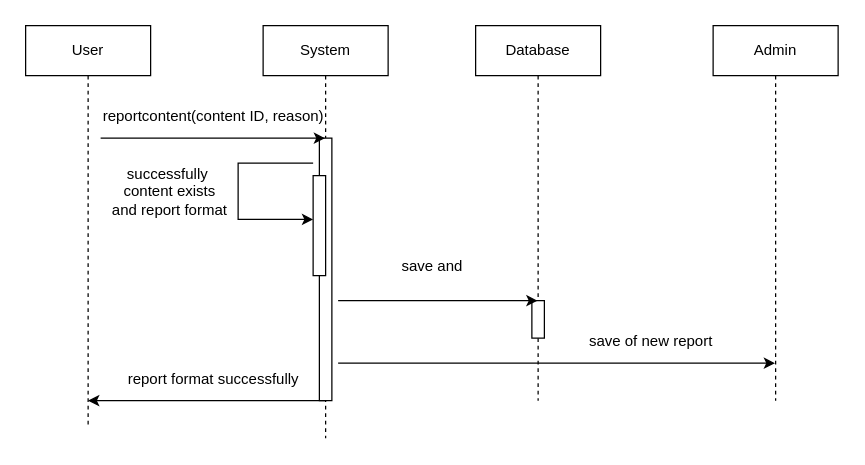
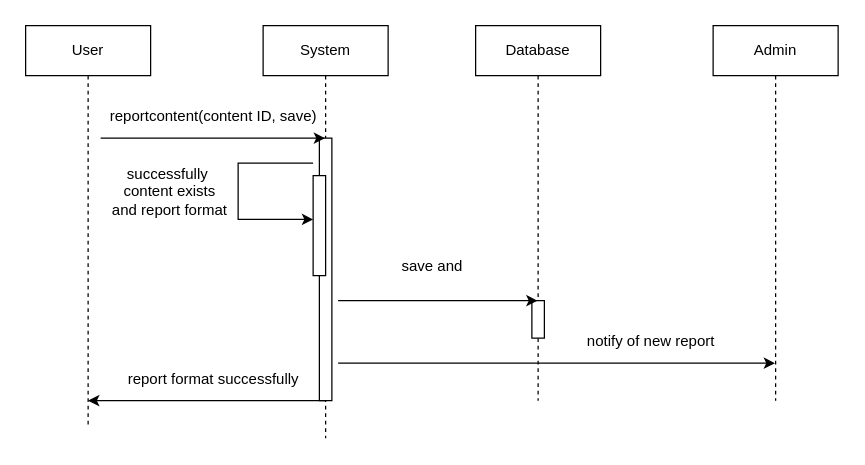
(214, 117) -> (214, 117)
(651, 342) -> (651, 342)
